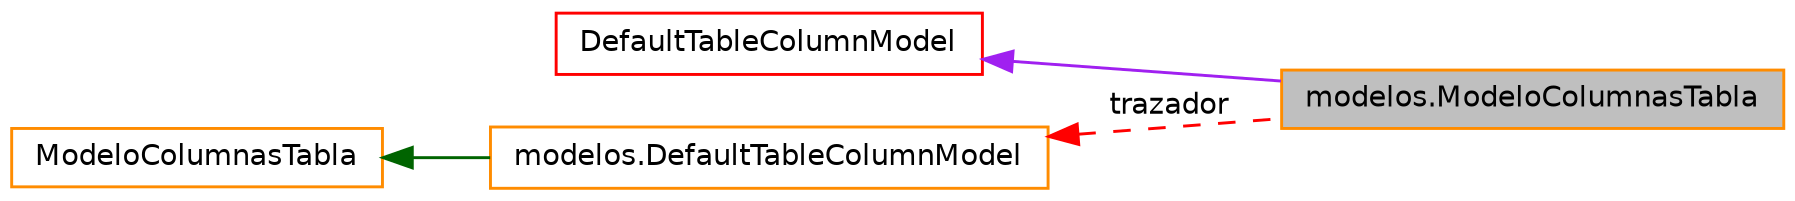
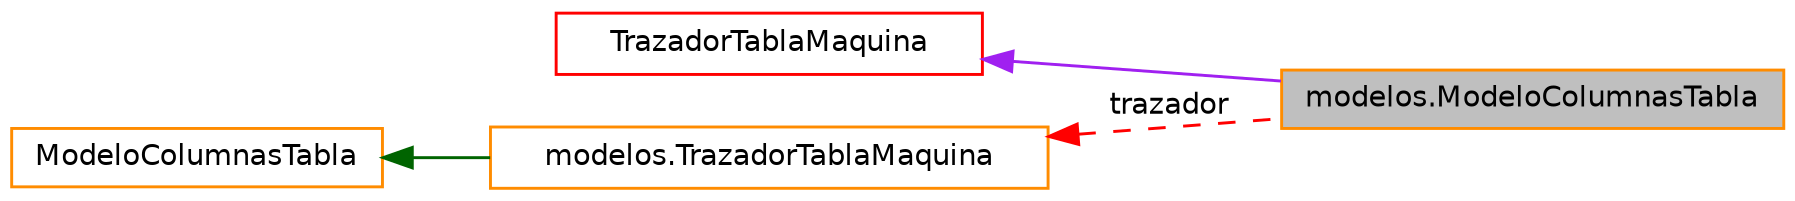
(769, 44) -> (769, 44)
(769, 158) -> (769, 158)
